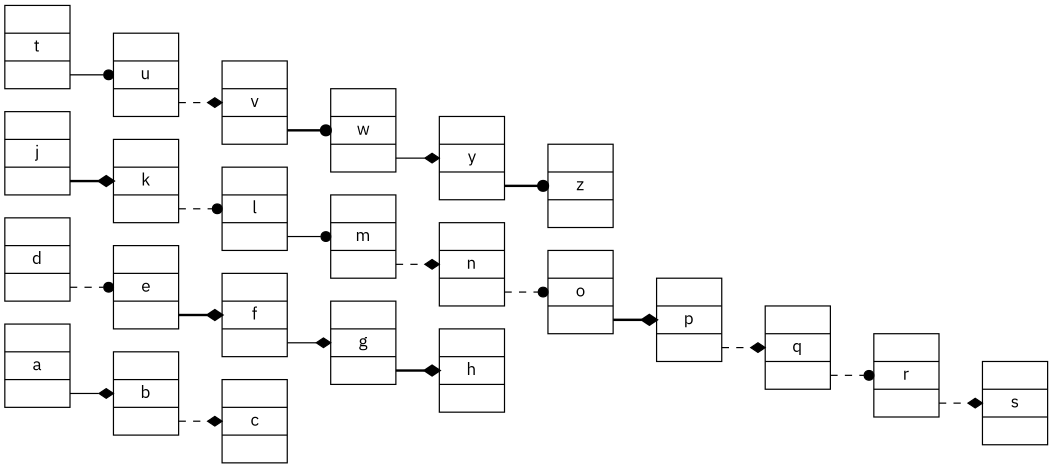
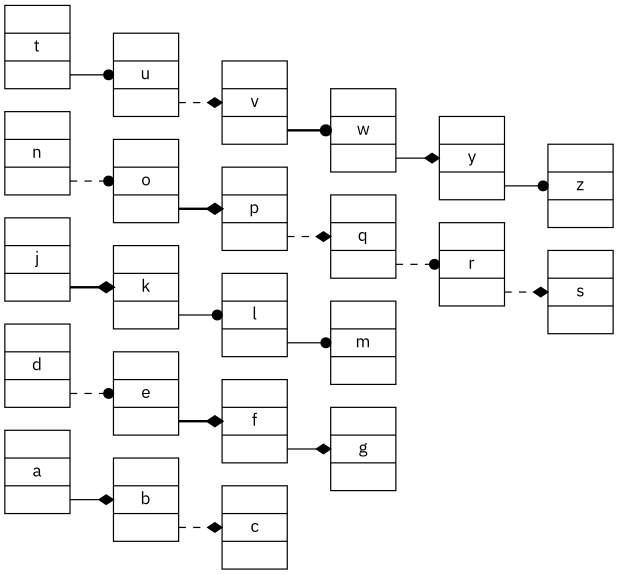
(521, 186) -> (521, 186)
(195, 209) -> (195, 315)
(410, 264) -> none
(472, 371) -> none
